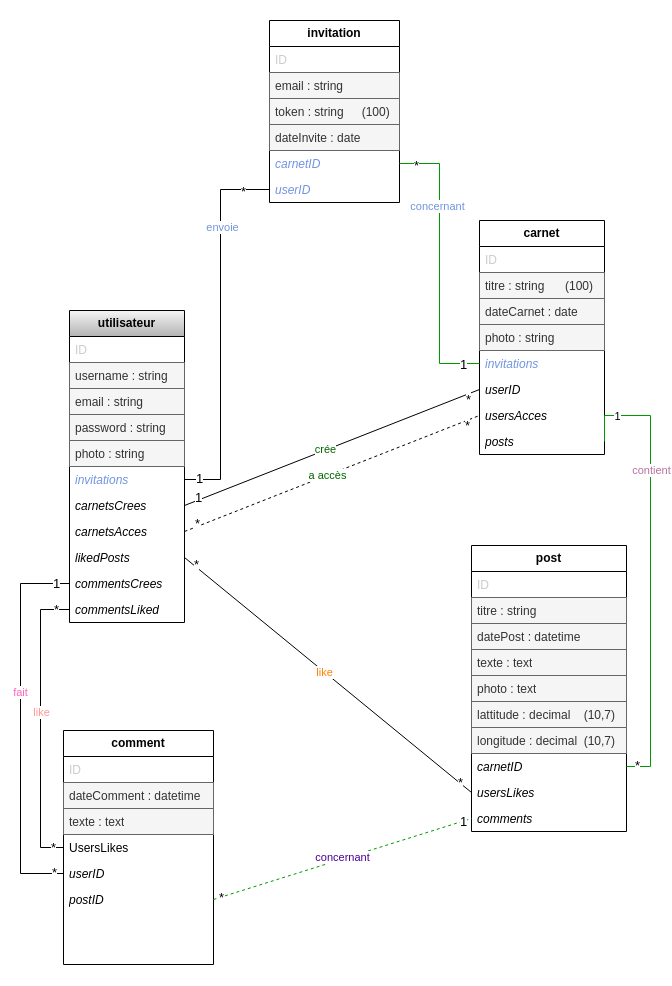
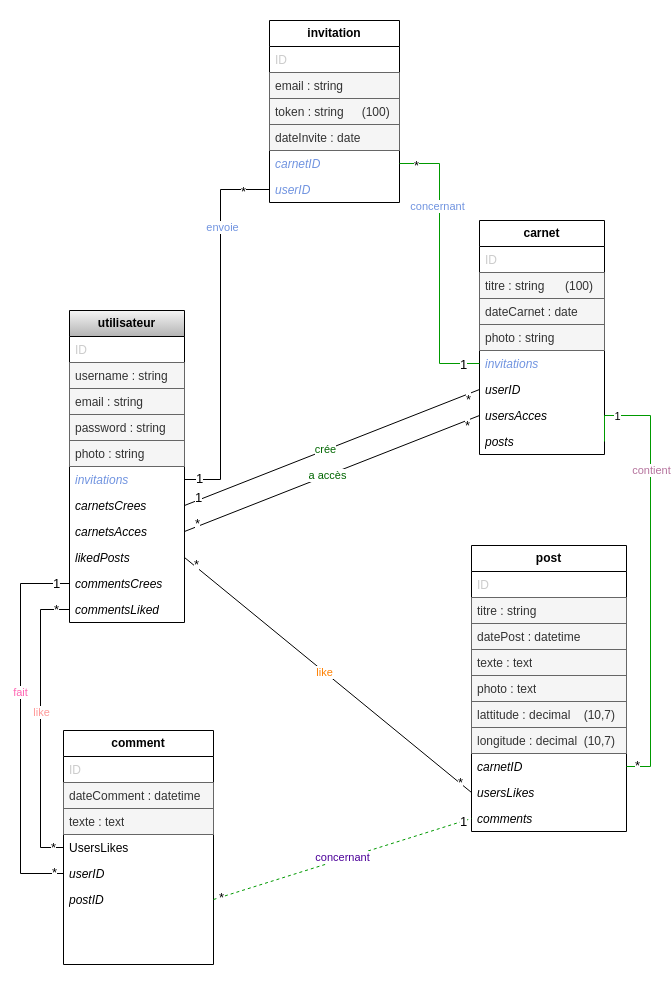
(410, 443) -> (410, 443)
